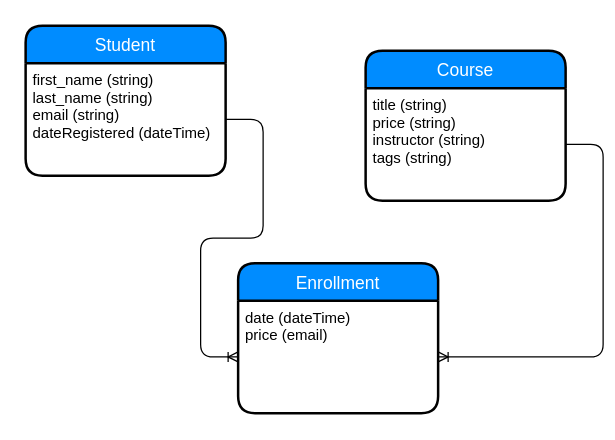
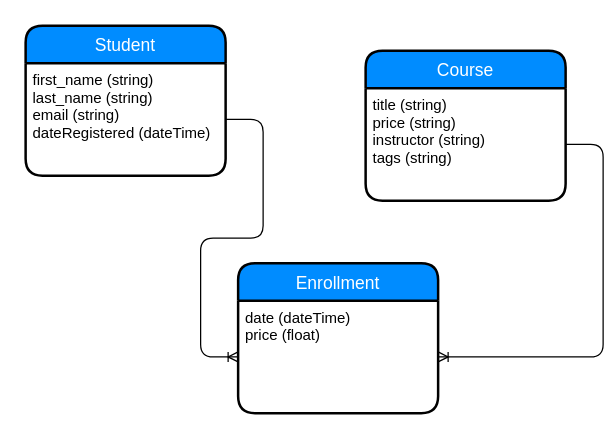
(304, 318) -> (304, 318)
